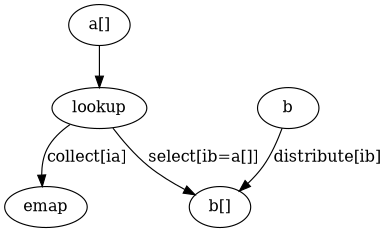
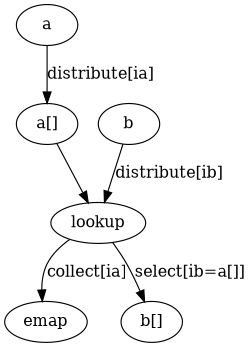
none -> (47, 25)
(268, 158) -> (115, 168)
